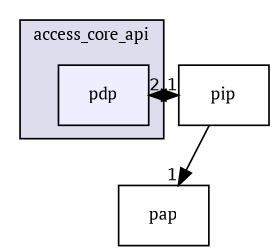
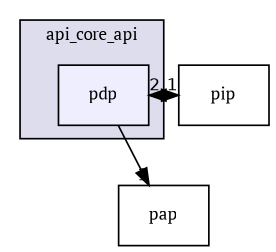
(92, 36) -> (92, 36)
(198, 148) -> (130, 149)
